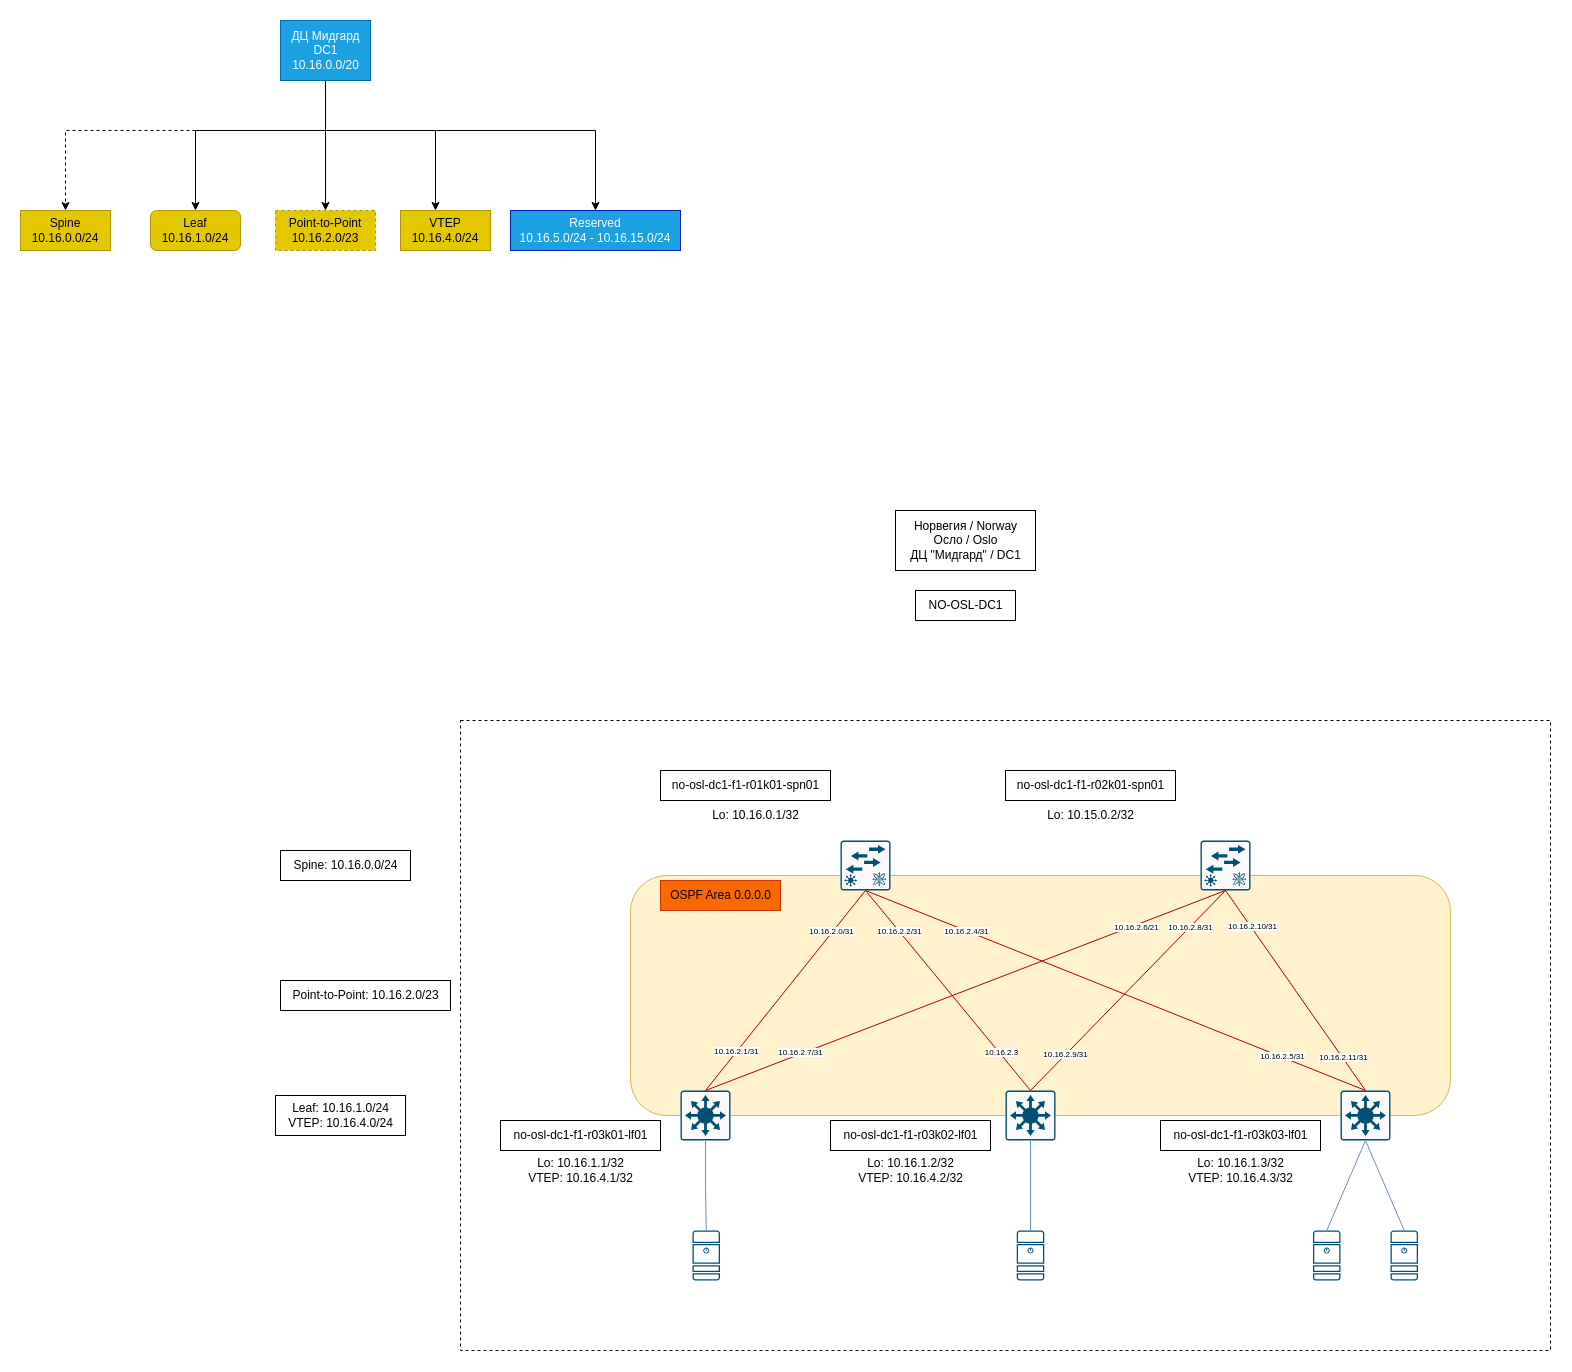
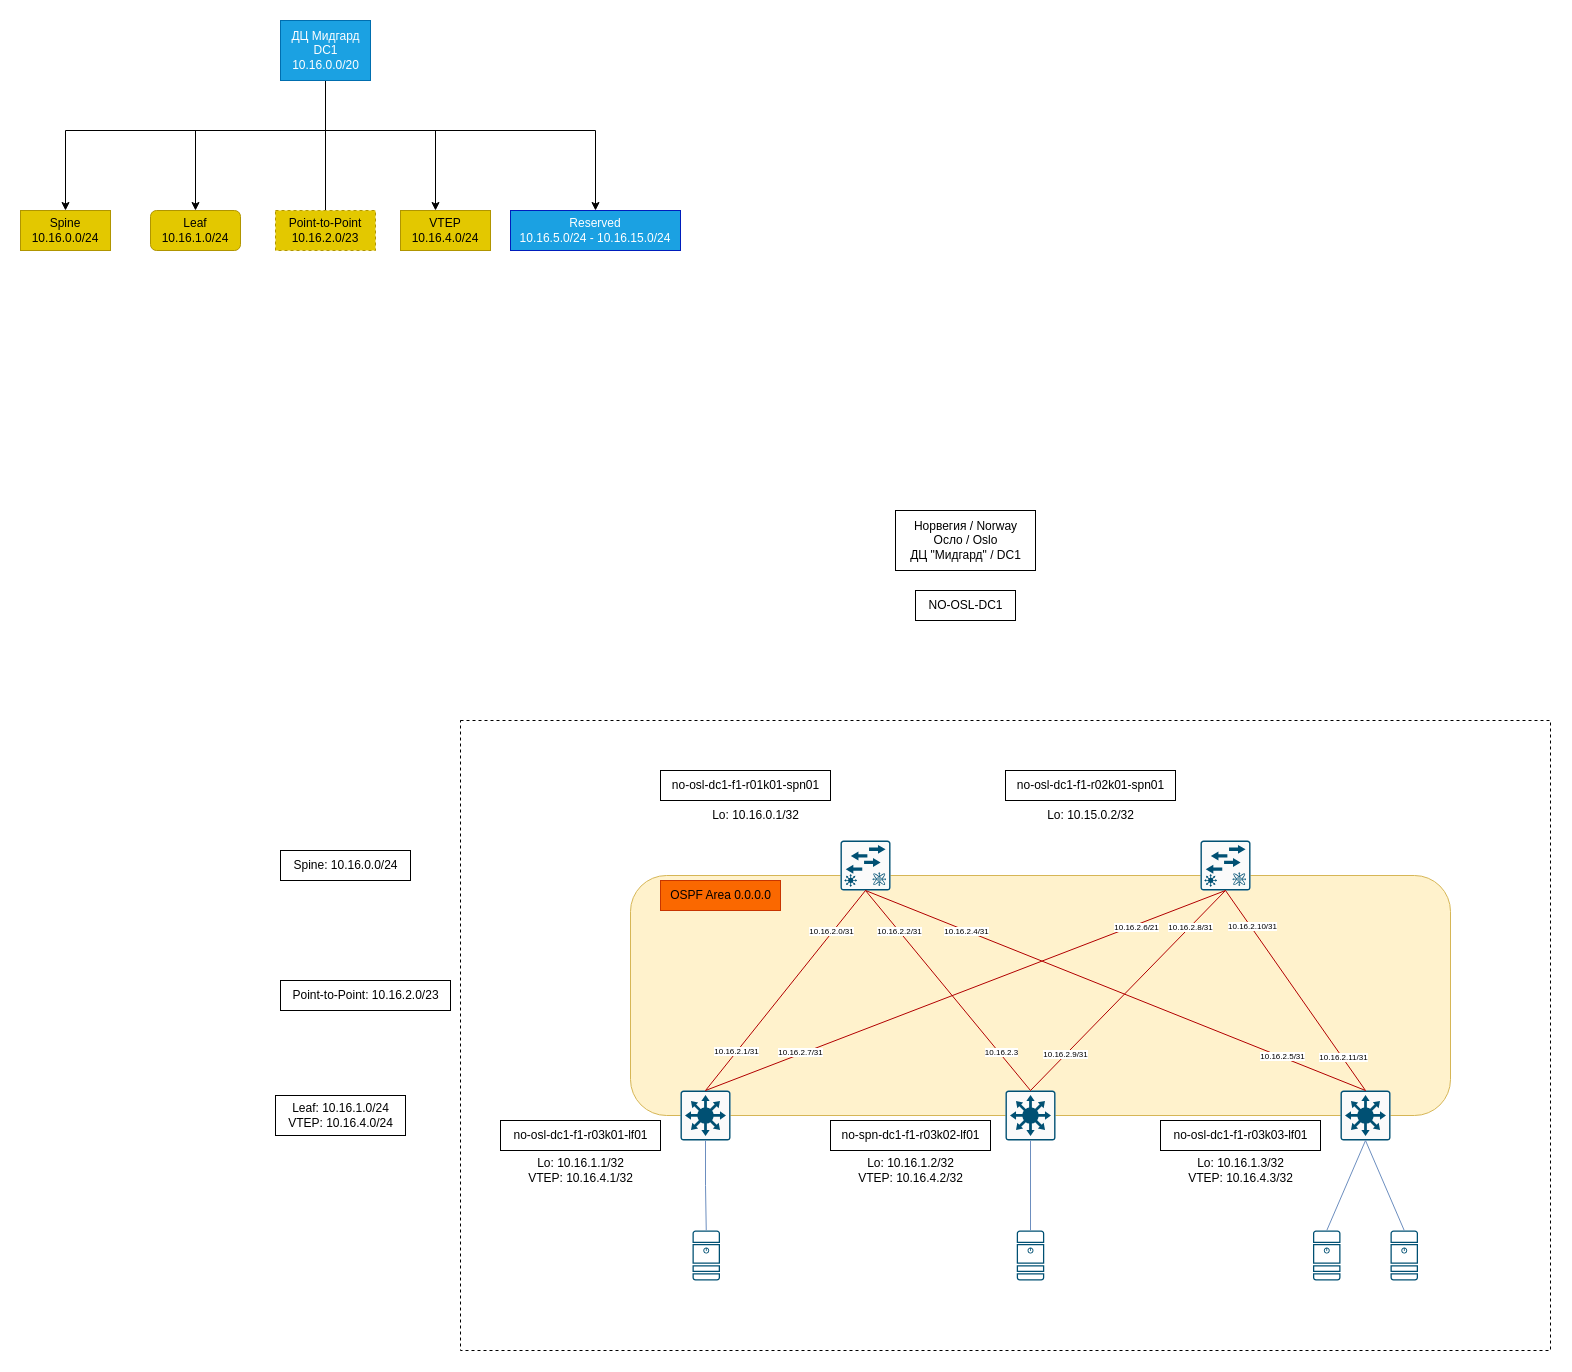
(93, 131) -> (93, 131)
(326, 202) -> (326, 204)
(911, 1136) -> (911, 1136)
